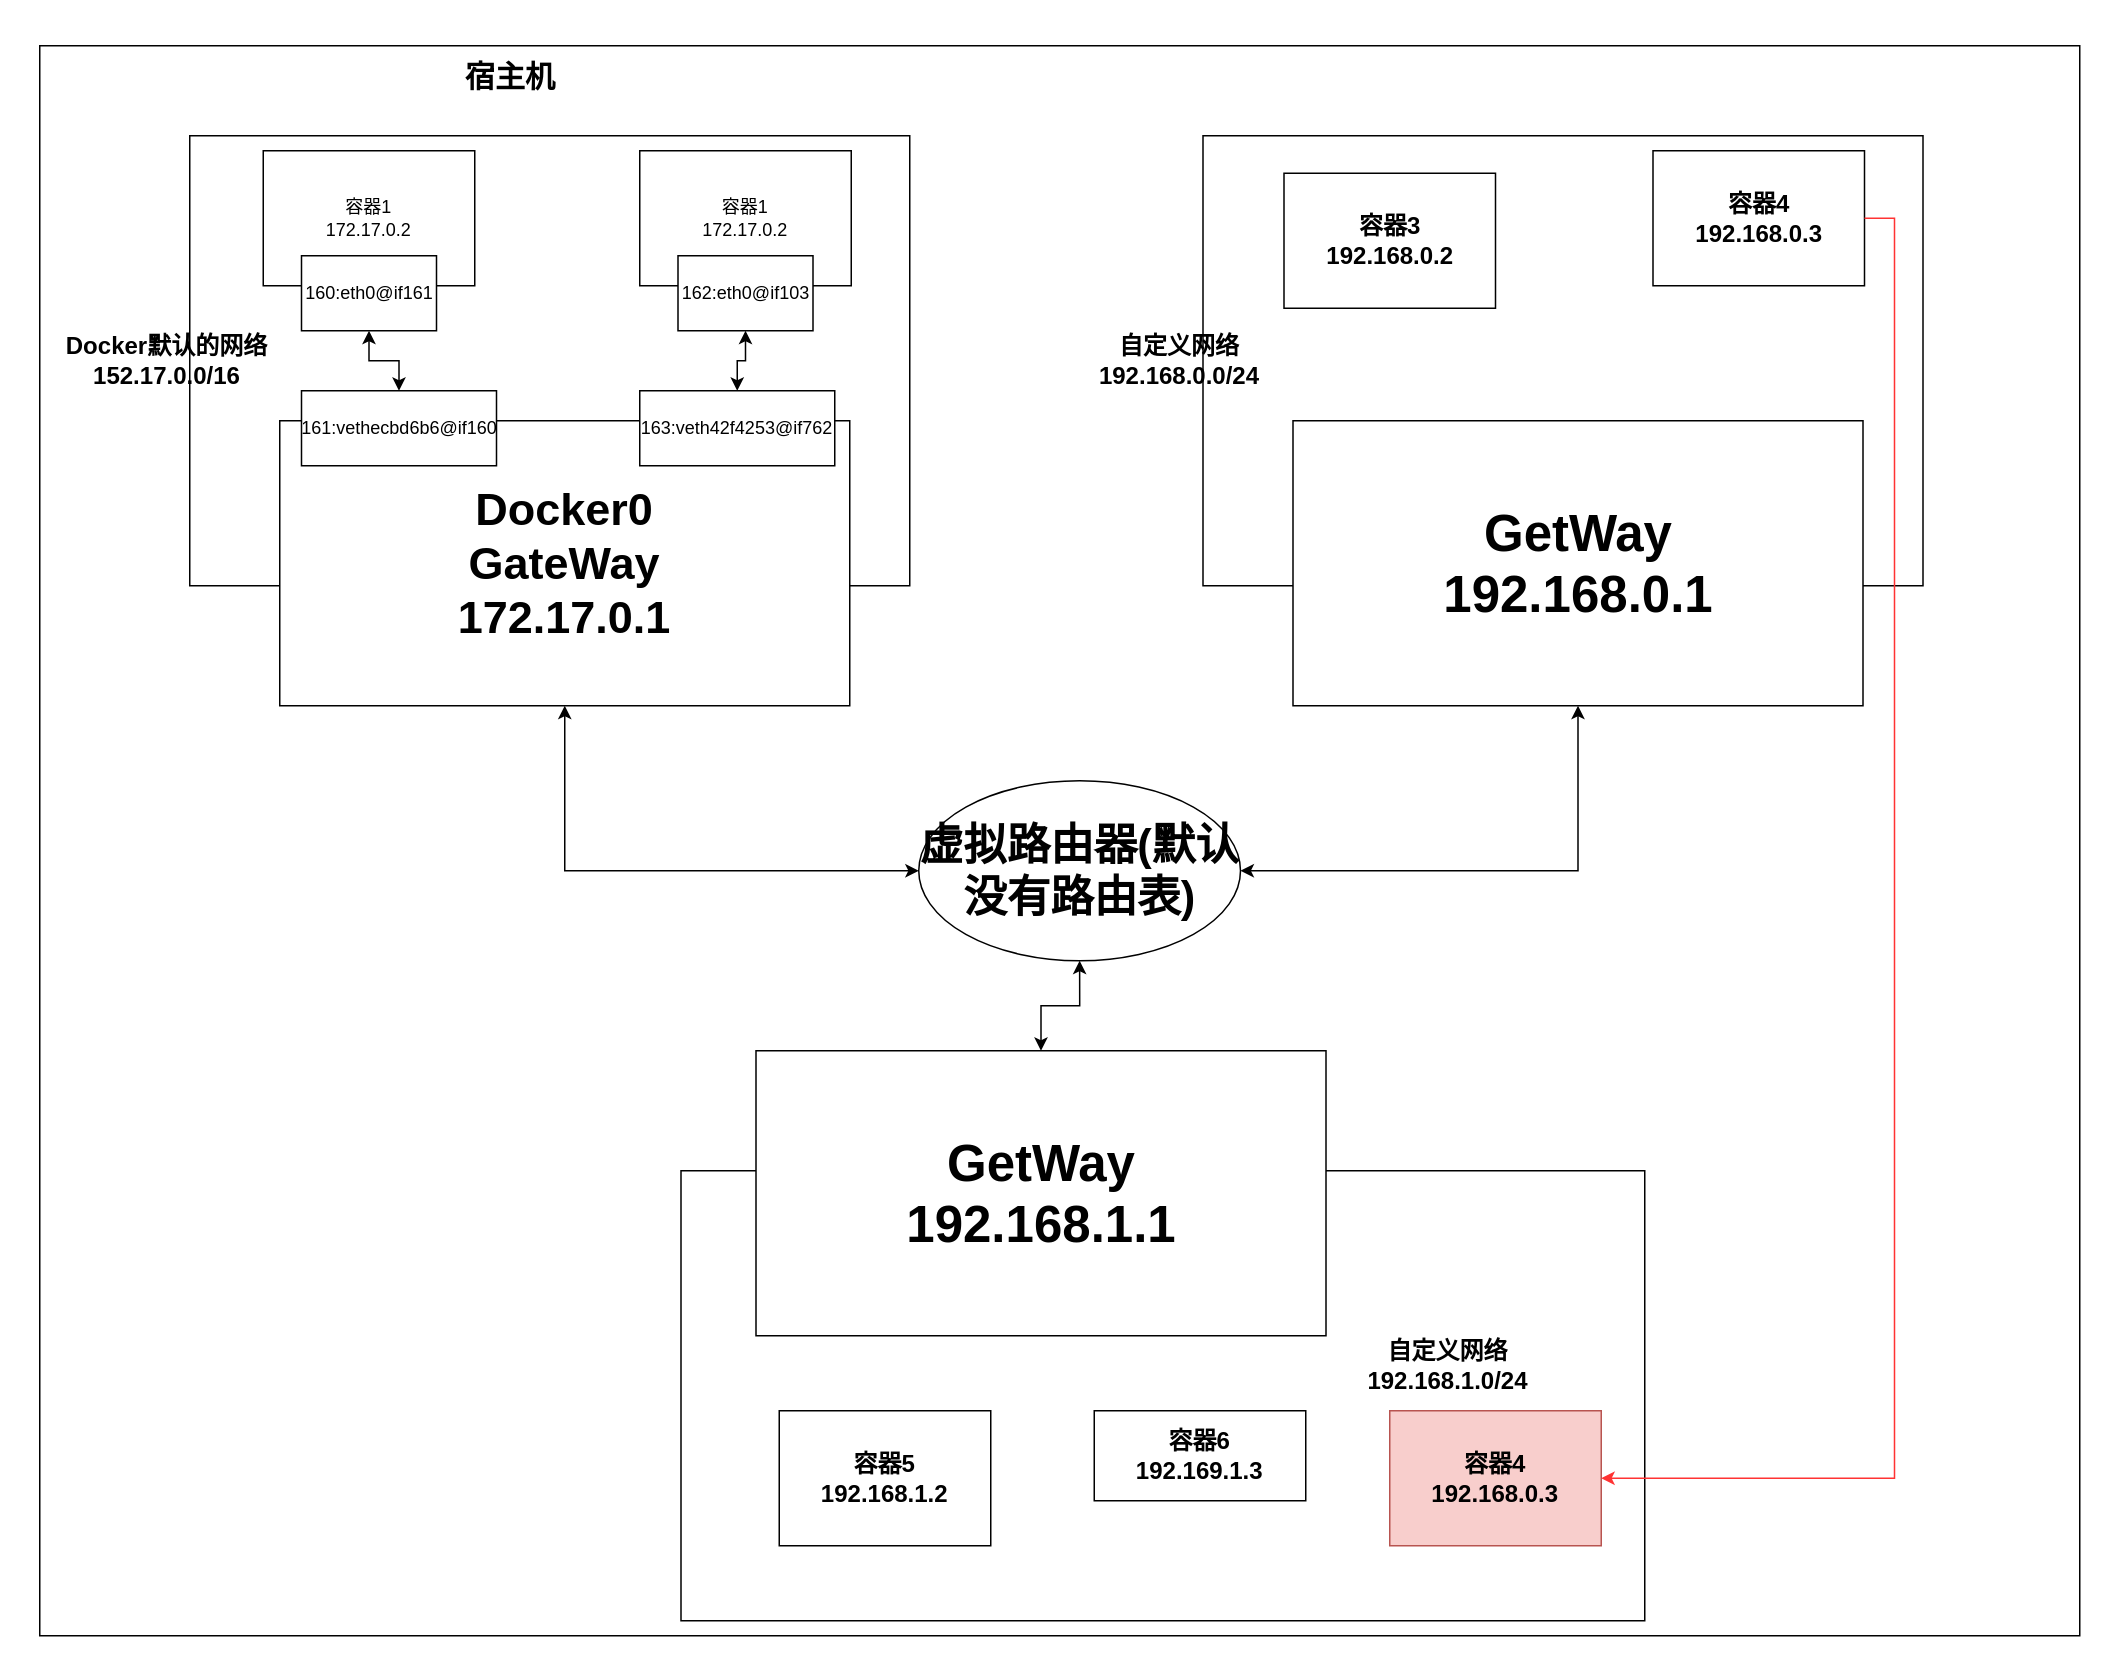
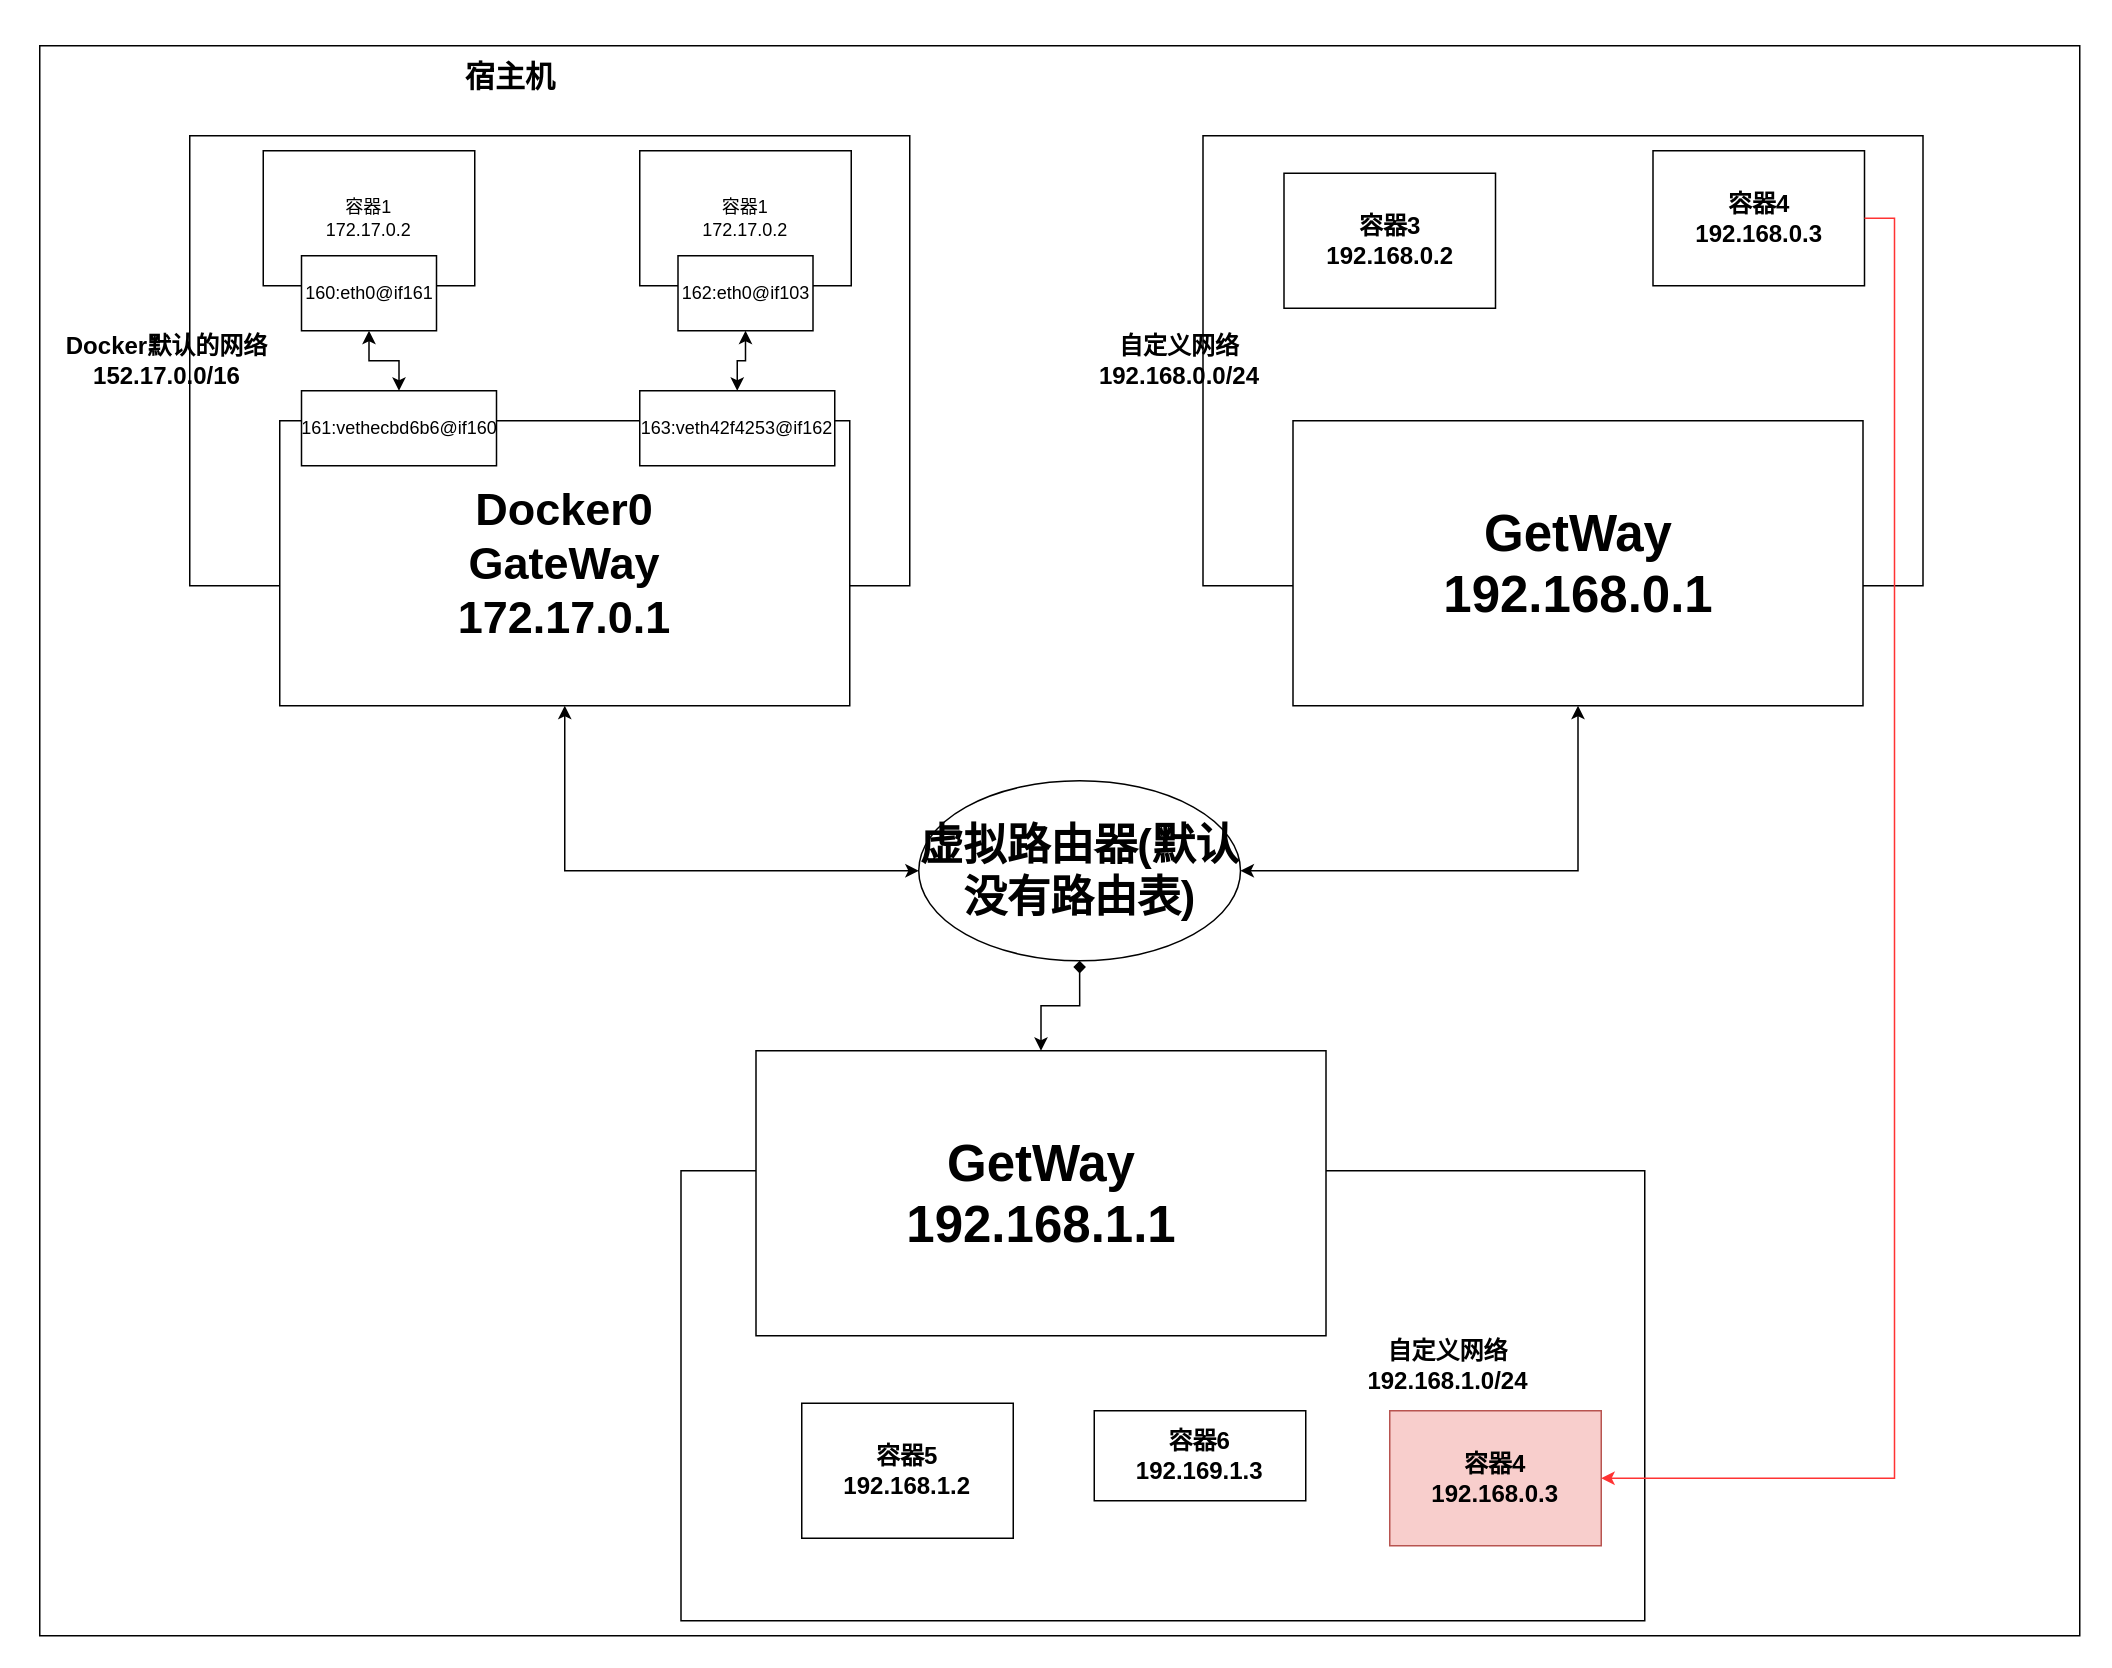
(737, 428) -> (737, 428)
(1080, 972) -> (1080, 973)
(885, 1478) -> (908, 1471)
